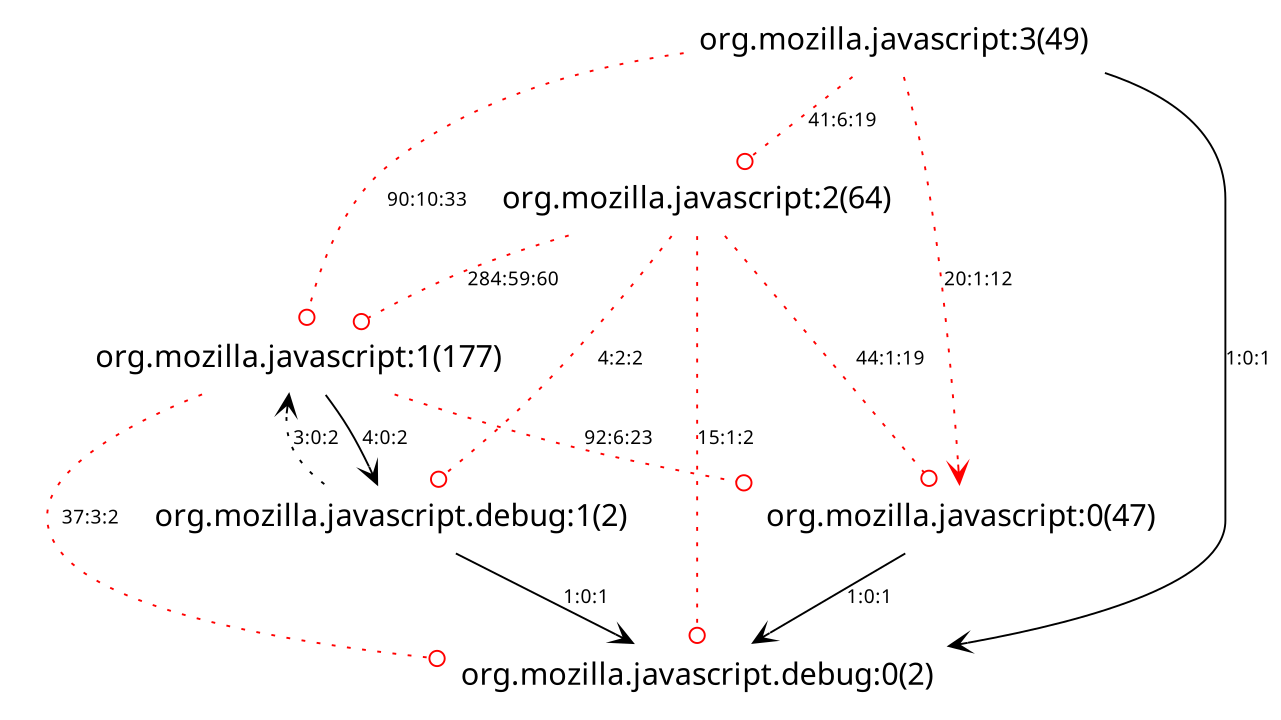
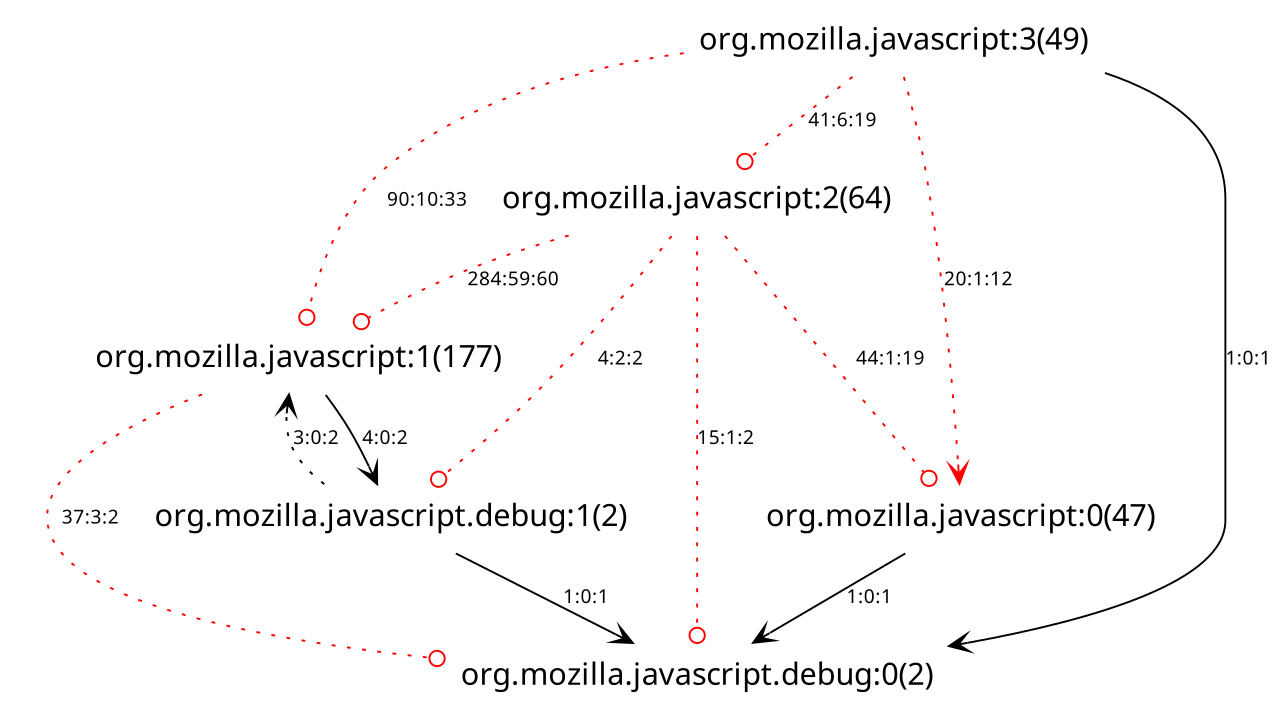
(564, 445) -> none
